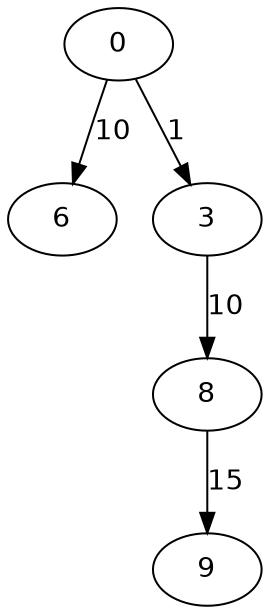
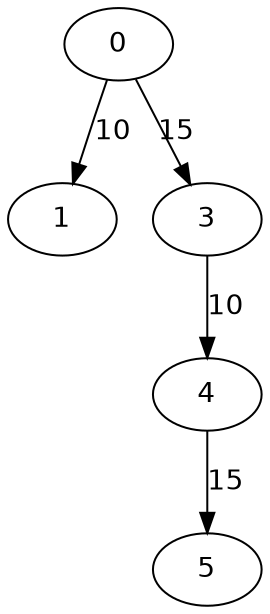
(177, 132) -> (177, 132)
(62, 219) -> (62, 219)
(207, 394) -> (207, 394)
(207, 570) -> (207, 570)
